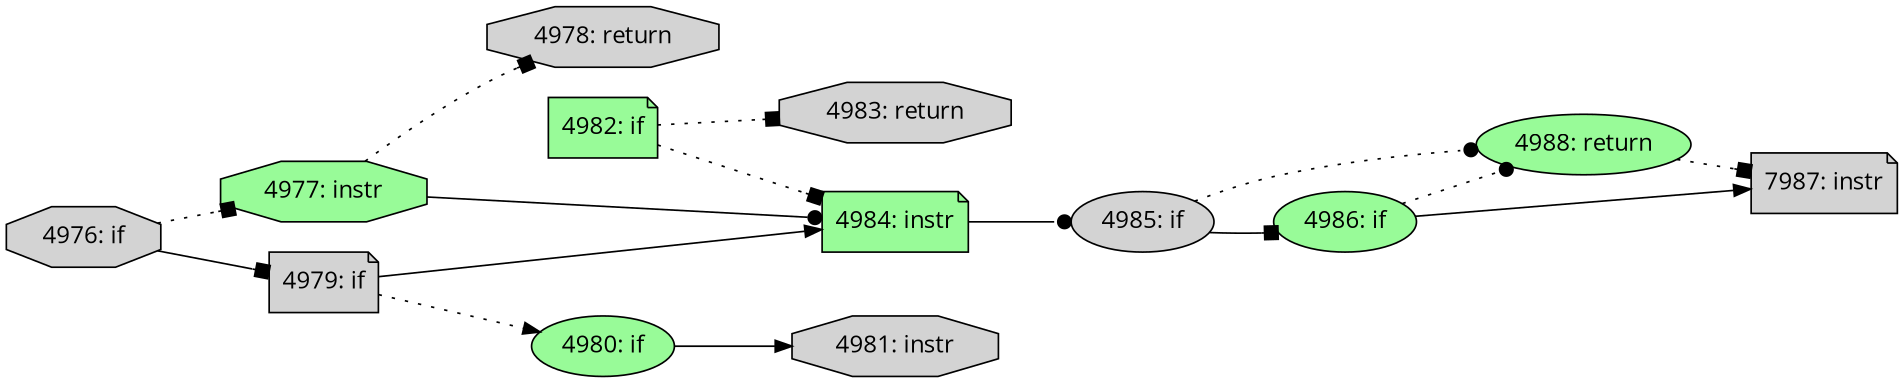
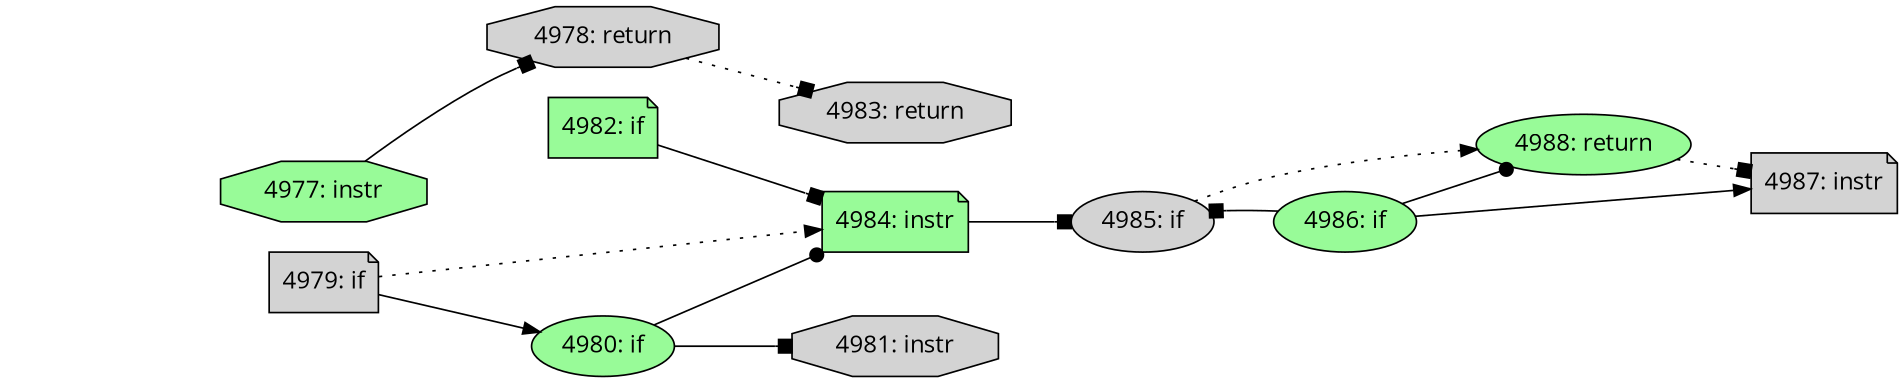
(439, 111) -> (439, 111)
(710, 122) -> (741, 73)
(1326, 167) -> (1326, 167)
(731, 169) -> (731, 169)
(1824, 183) -> (1824, 183)
(1451, 188) -> (1451, 188)
(617, 207) -> (732, 291)
(1011, 222) -> (1011, 222)
(1235, 233) -> (1252, 211)
(84, 237) -> none
(592, 254) -> (592, 254)
(451, 311) -> (451, 311)
(725, 346) -> (725, 346)
